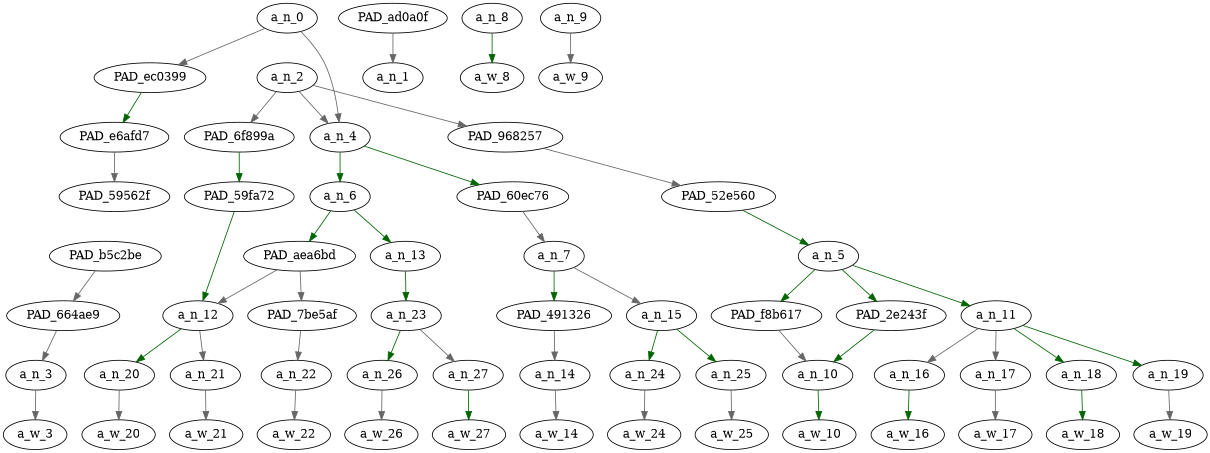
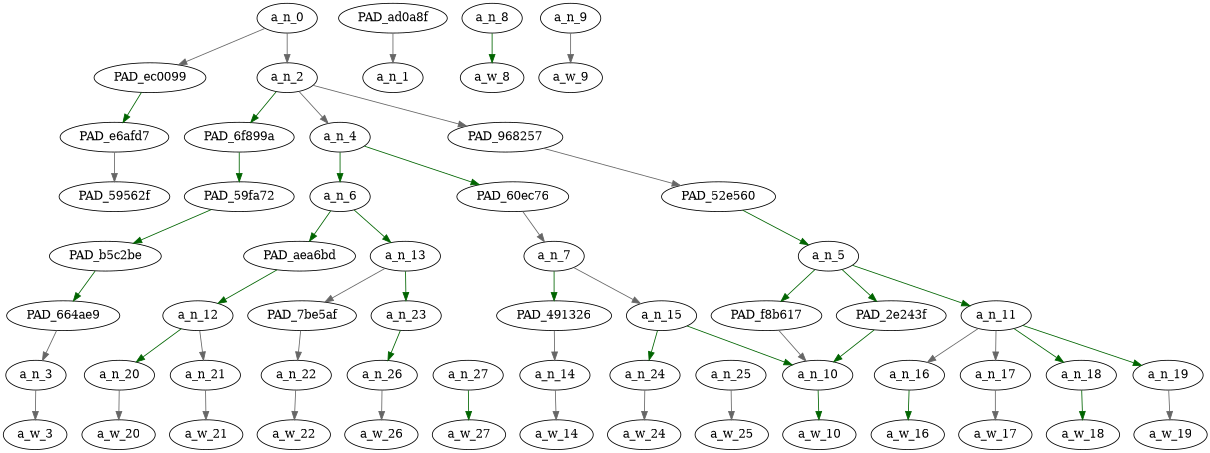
(393, 18) -> (393, 18)
(327, 69) -> (287, 44)
(150, 78) -> (150, 78)
(266, 104) -> (266, 104)
(220, 252) -> (176, 225)
(301, 282) -> (359, 283)
(87, 283) -> (87, 283)
(251, 285) -> (251, 285)
(434, 343) -> none
(693, 343) -> (736, 344)
